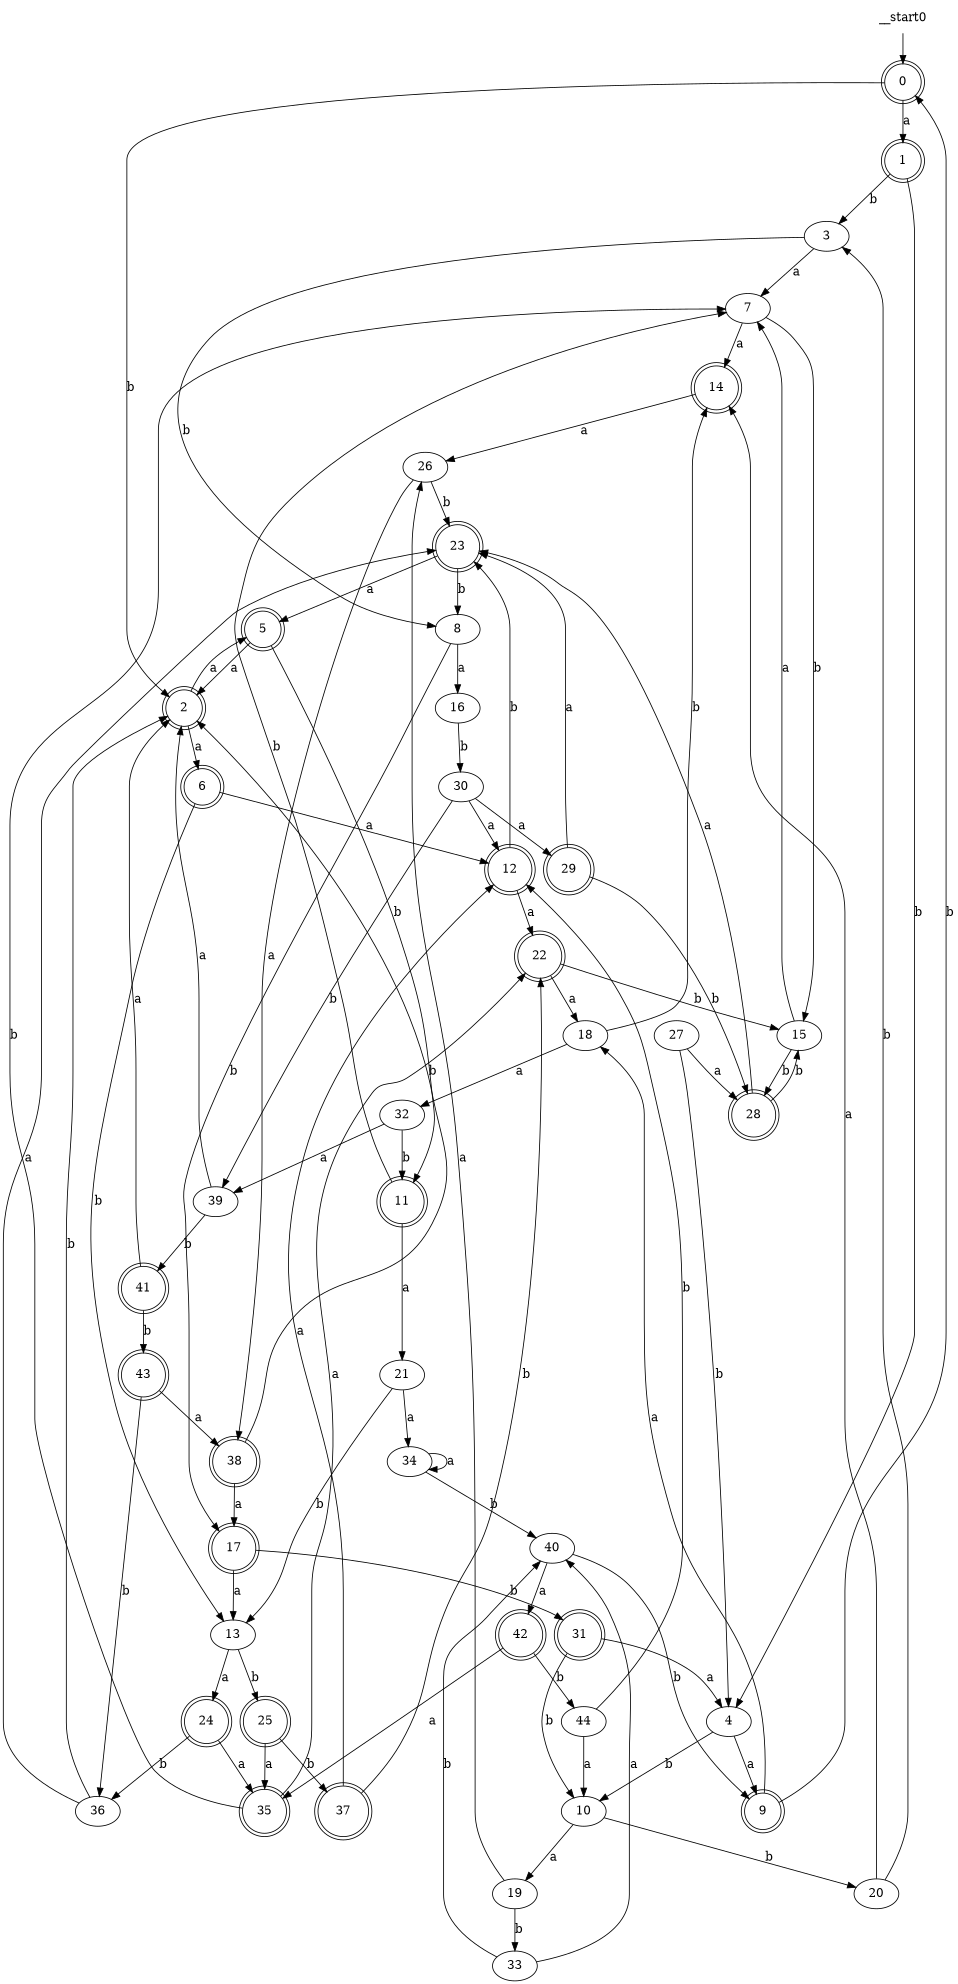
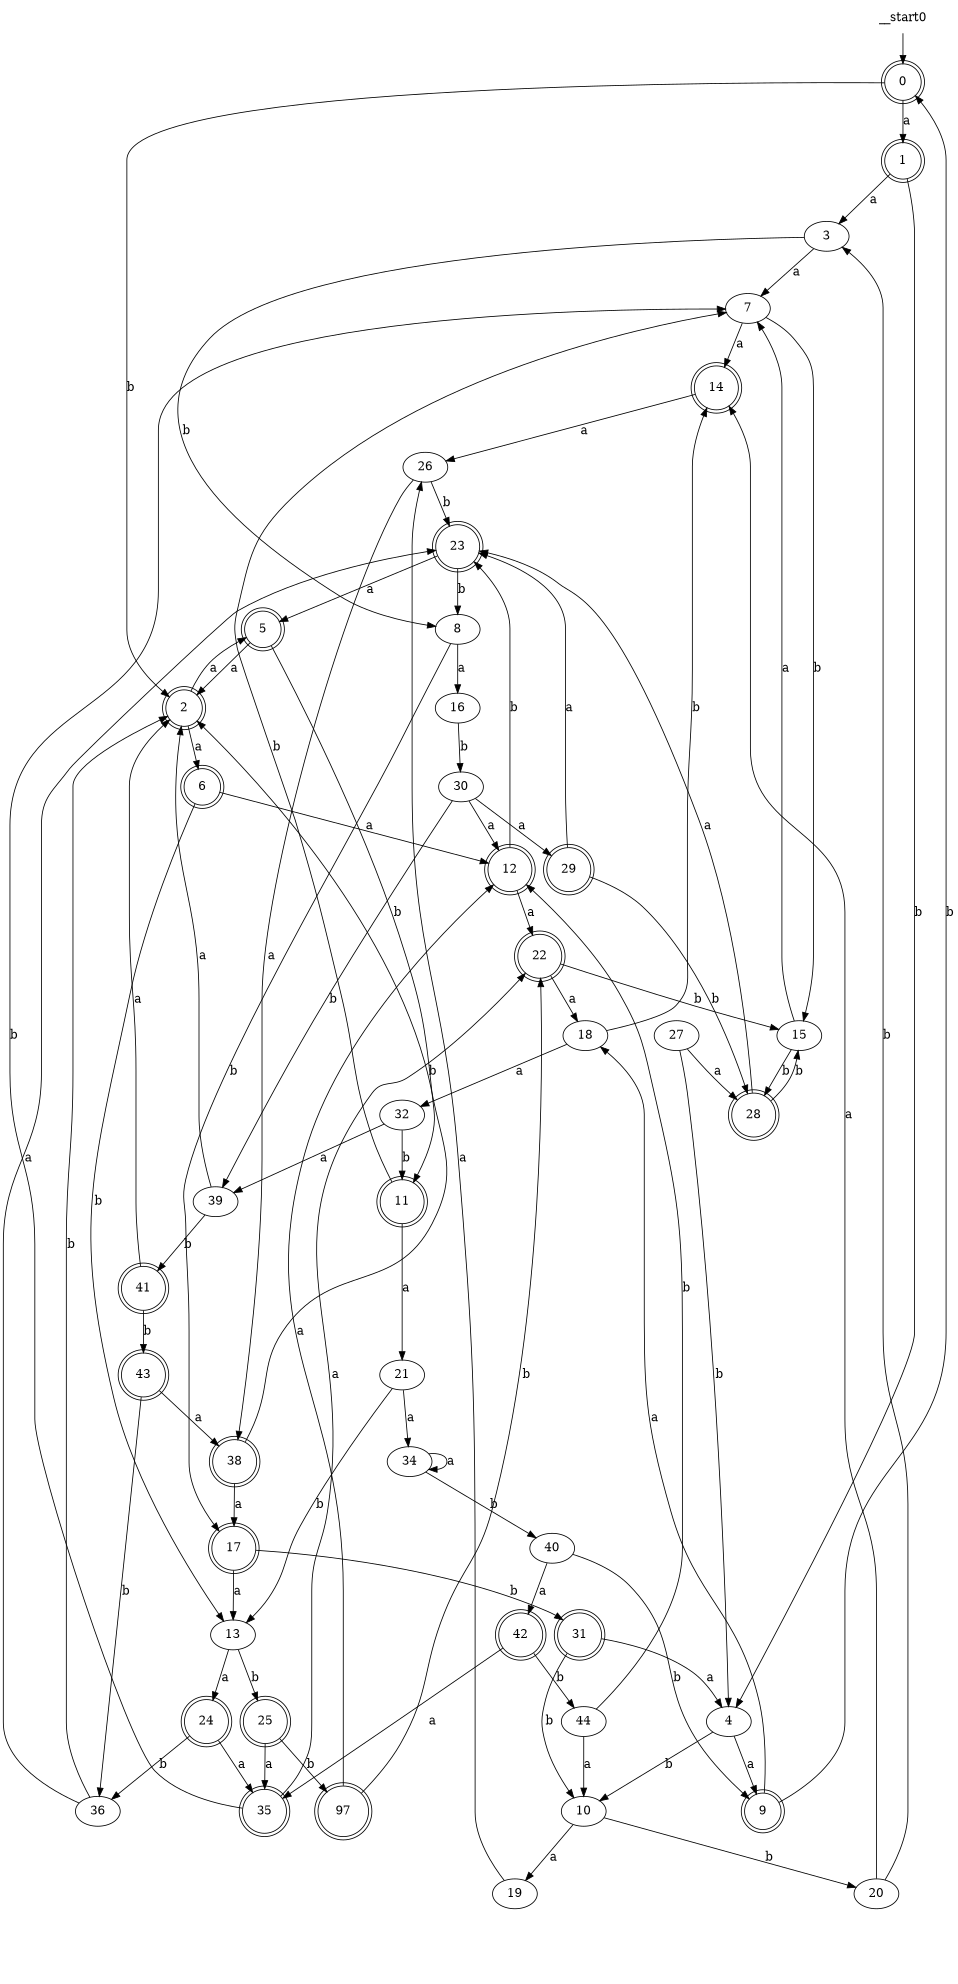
(874, 200) -> (874, 200)
(343, 1811) -> (343, 1811)
(515, 1966) -> none
